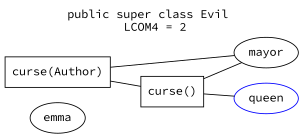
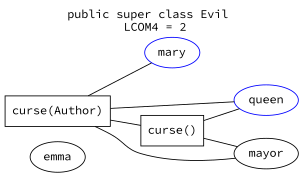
none -> (172, 53)
none -> (172, 105)
